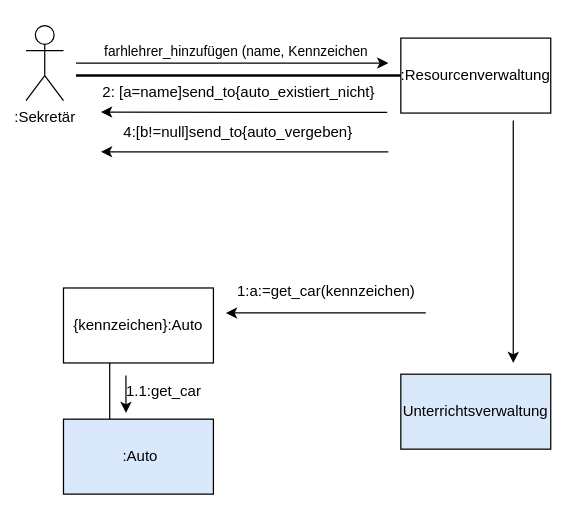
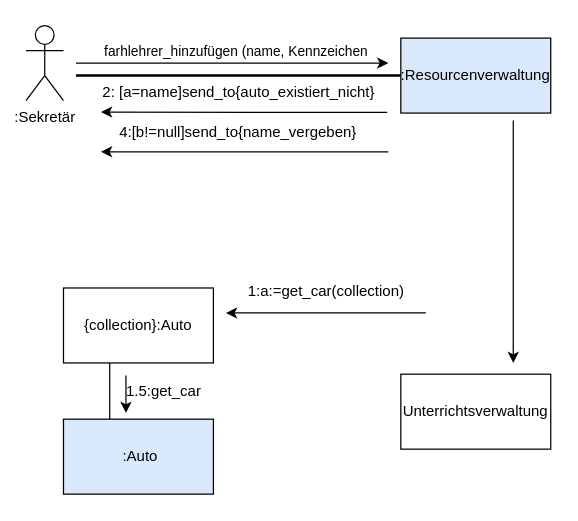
(476, 76) -> (476, 76)
(238, 133) -> (238, 133)
(326, 292) -> (326, 292)
(138, 326) -> (138, 326)
(164, 392) -> (164, 392)
(476, 412) -> (476, 412)
